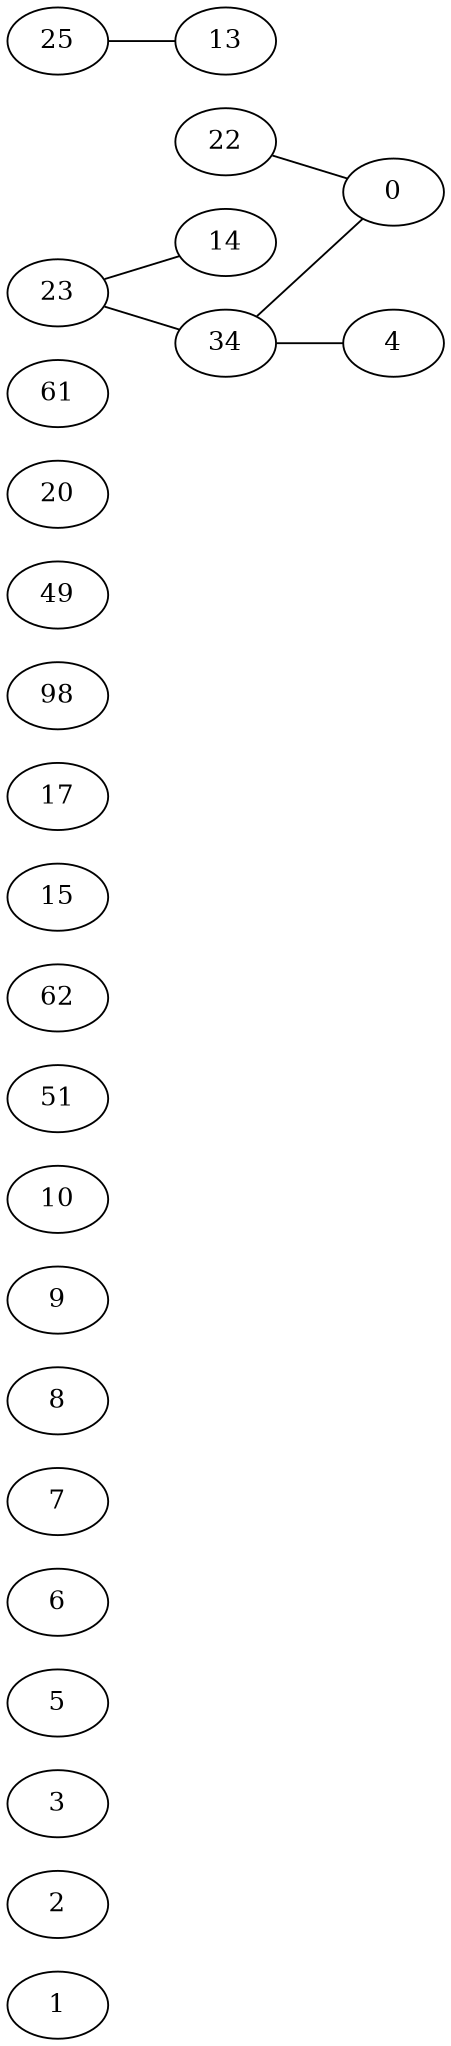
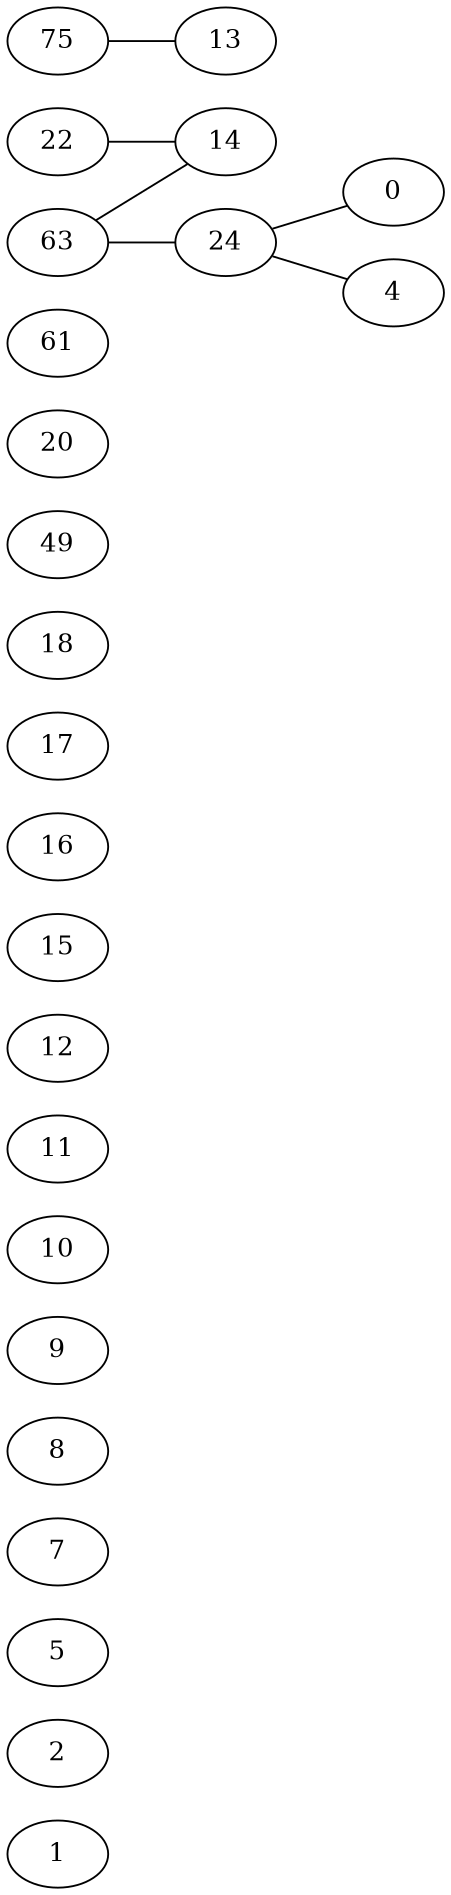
(58, 41) -> (58, 41)
(310, 167) -> (142, 142)
(58, 293) -> (58, 242)
(226, 343) -> (226, 242)
(58, 696) -> (58, 645)
none -> (58, 847)
(58, 998) -> (58, 1048)
(58, 1099) -> (58, 1149)
(58, 1602) -> none
(58, 1804) -> none
